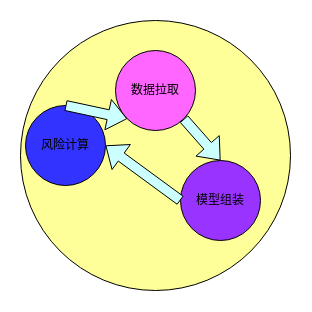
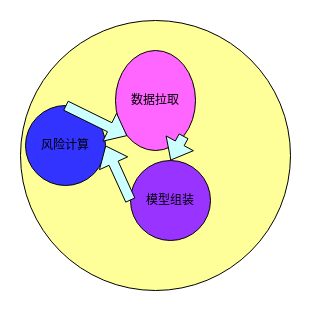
(156, 91) -> (156, 101)
(221, 201) -> (171, 201)
